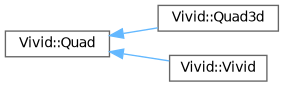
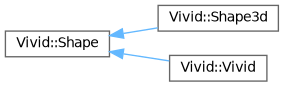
(218, 18) -> (218, 18)
(57, 44) -> (57, 44)
